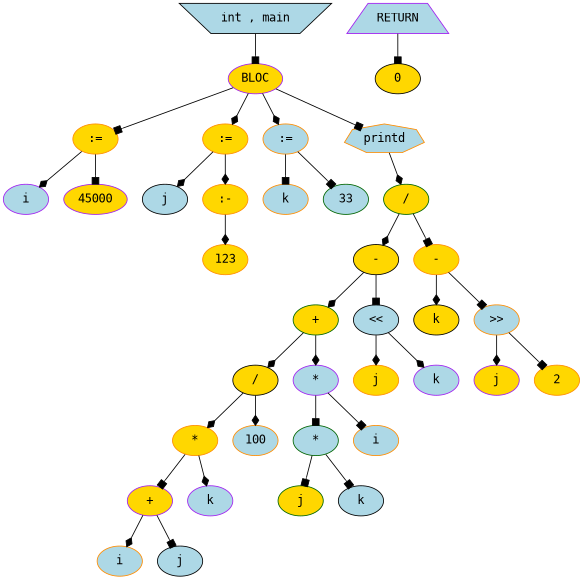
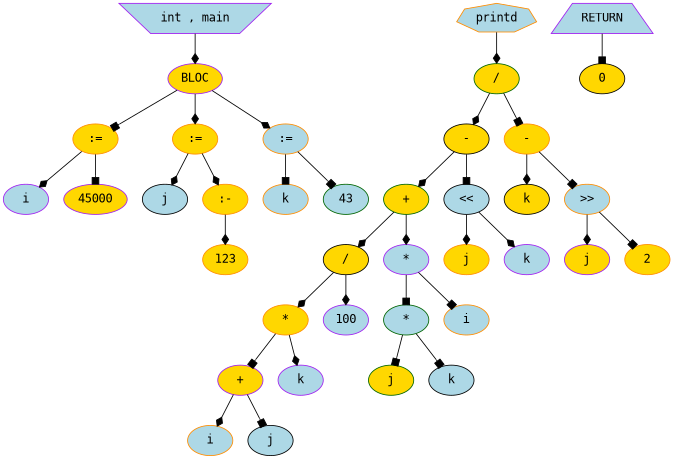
(255, 18) -> (195, 18)
(255, 44) -> (195, 44)
(315, 107) -> none
(346, 199) -> (346, 199)
(255, 441) -> (346, 320)
